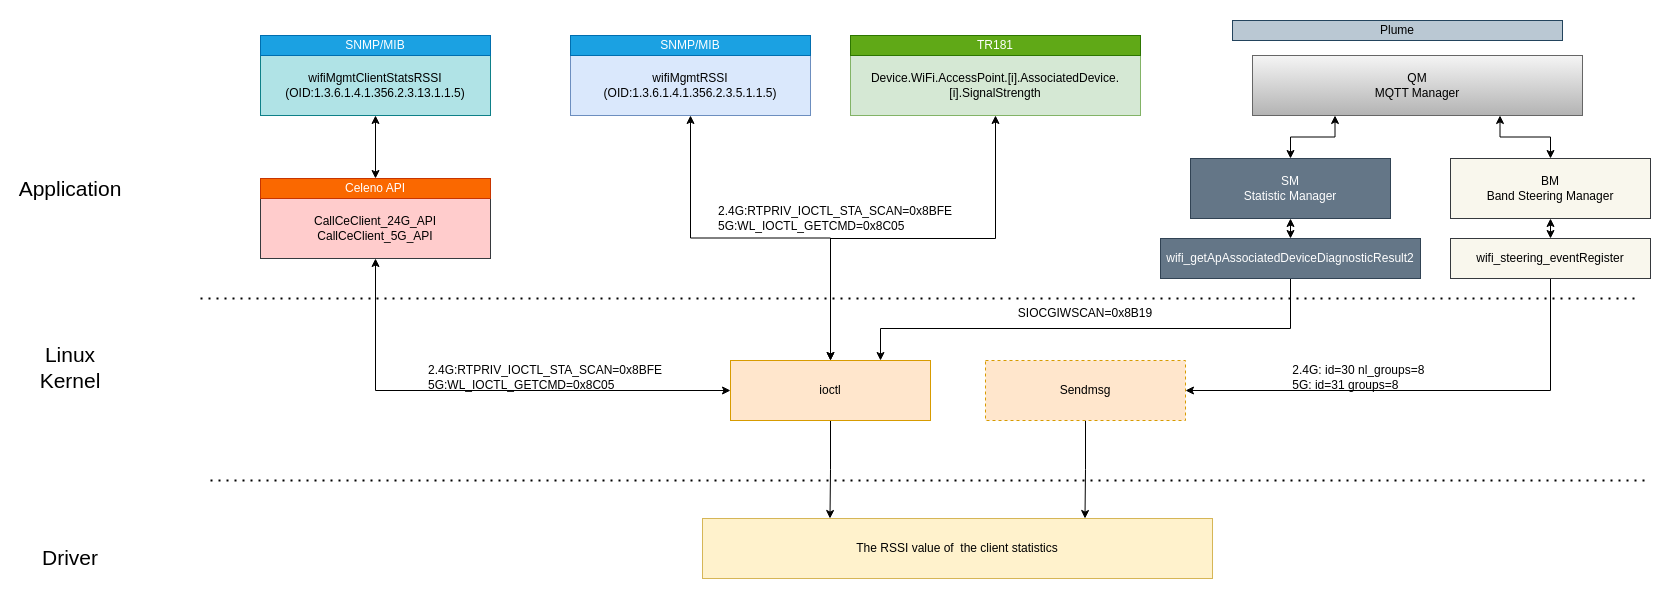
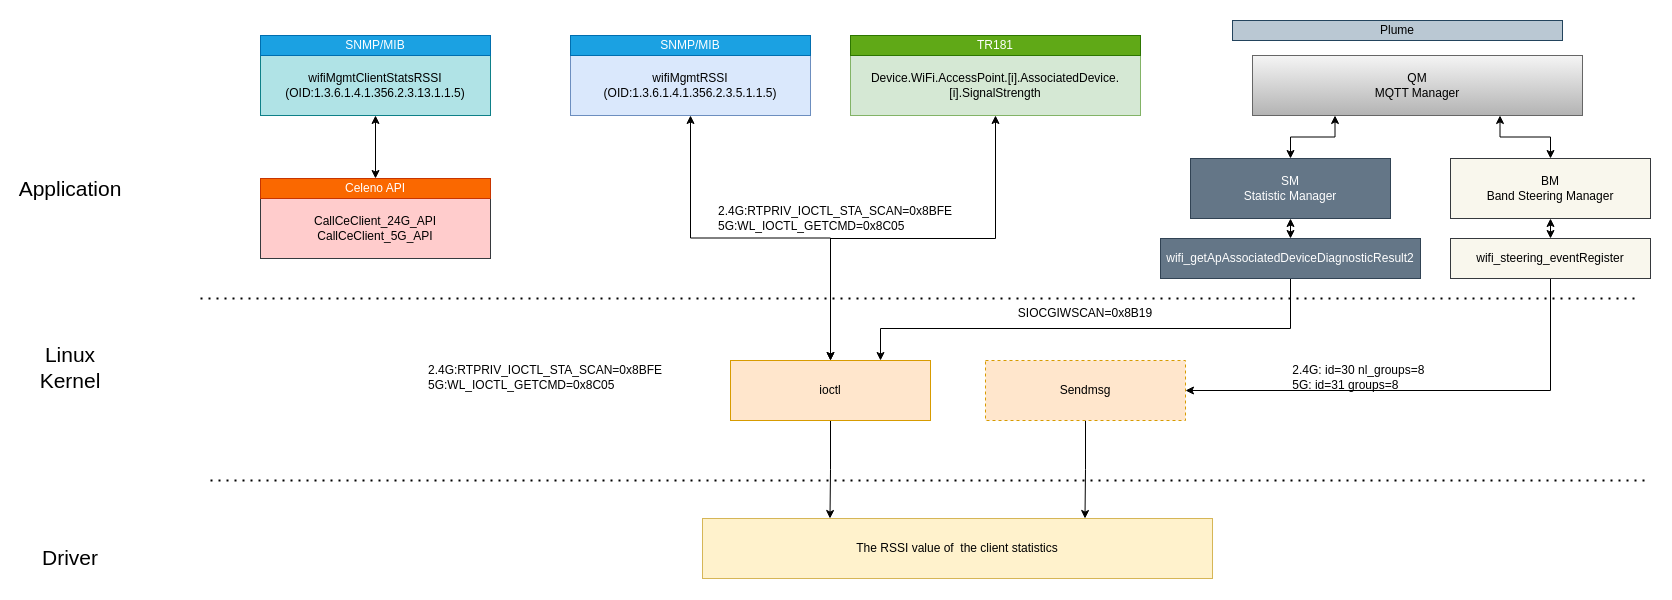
(487, 391) -> none
